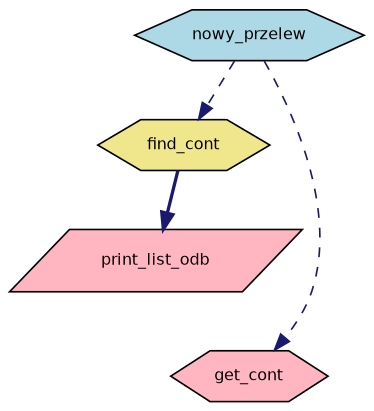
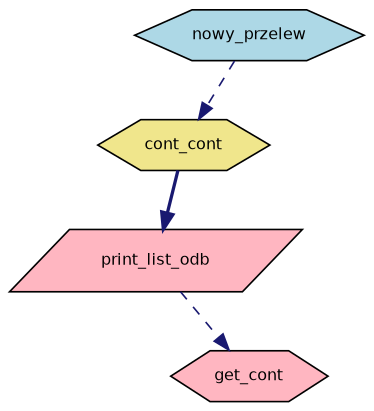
(184, 145) -> (184, 145)
(316, 199) -> (199, 315)
